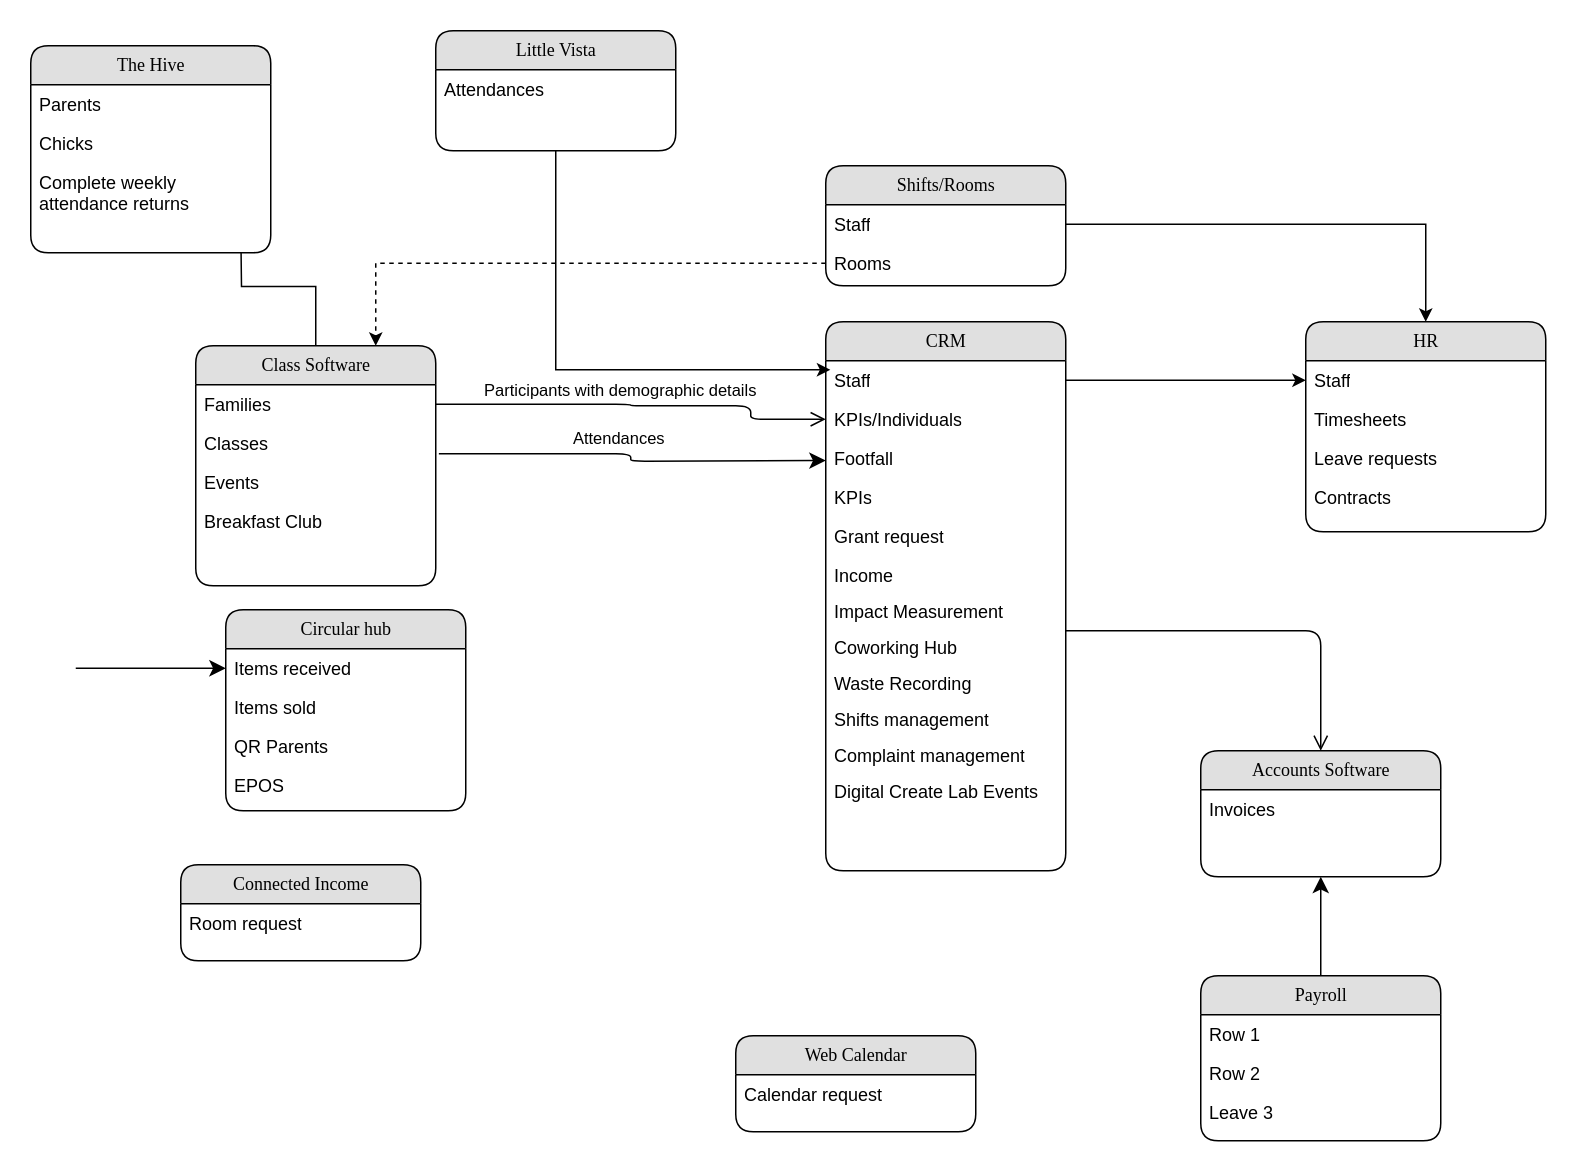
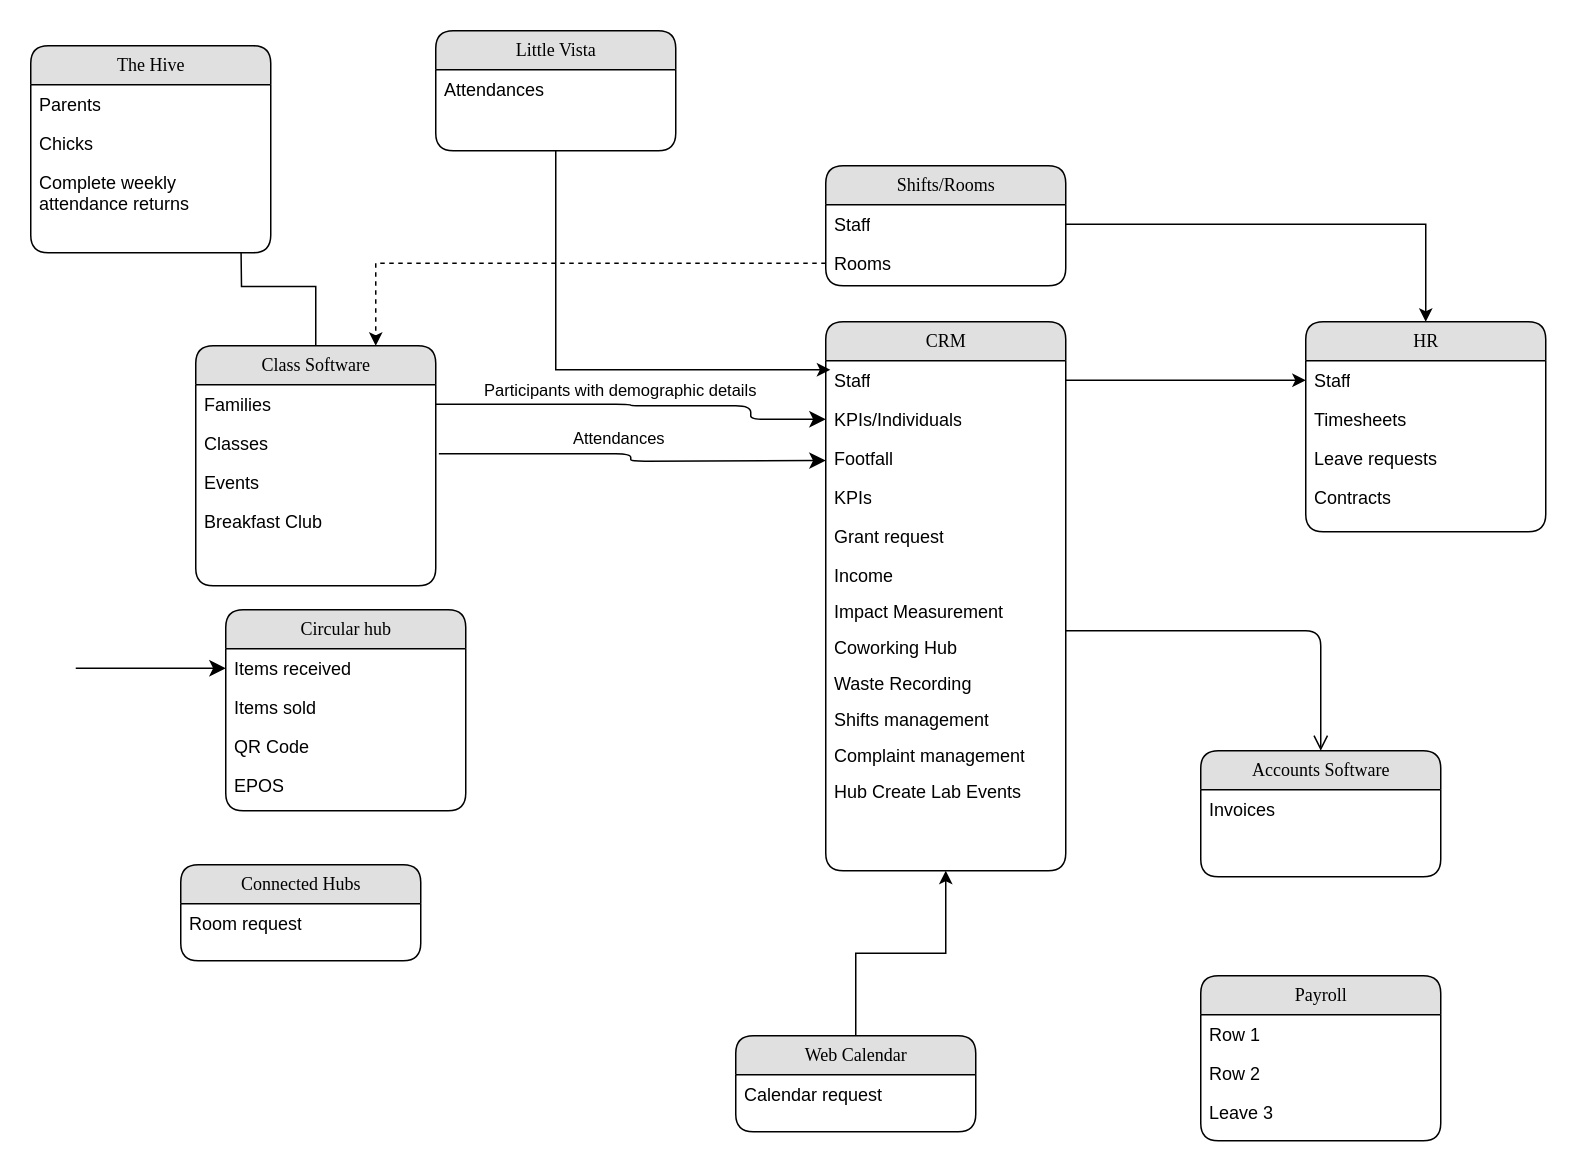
(815, 419) -> (812, 419)
(283, 748) -> (268, 748)
(947, 793) -> (934, 793)
(302, 884) -> (302, 884)
(1321, 933) -> none
none -> (896, 953)
